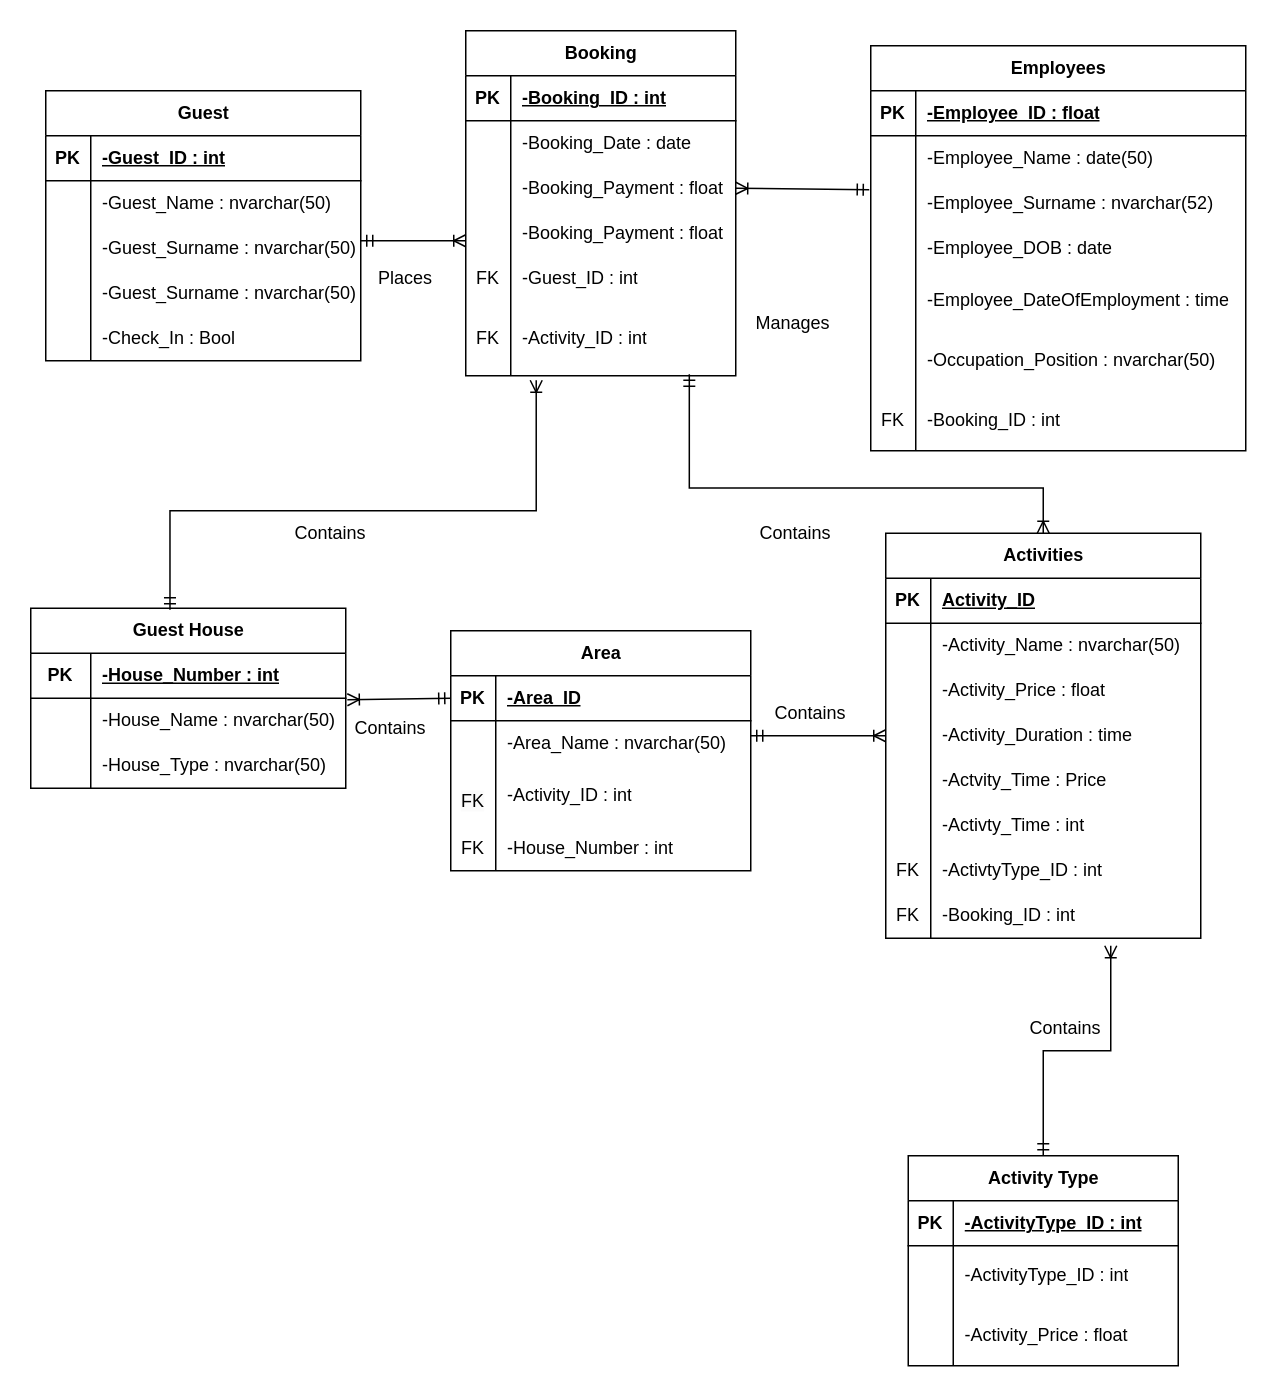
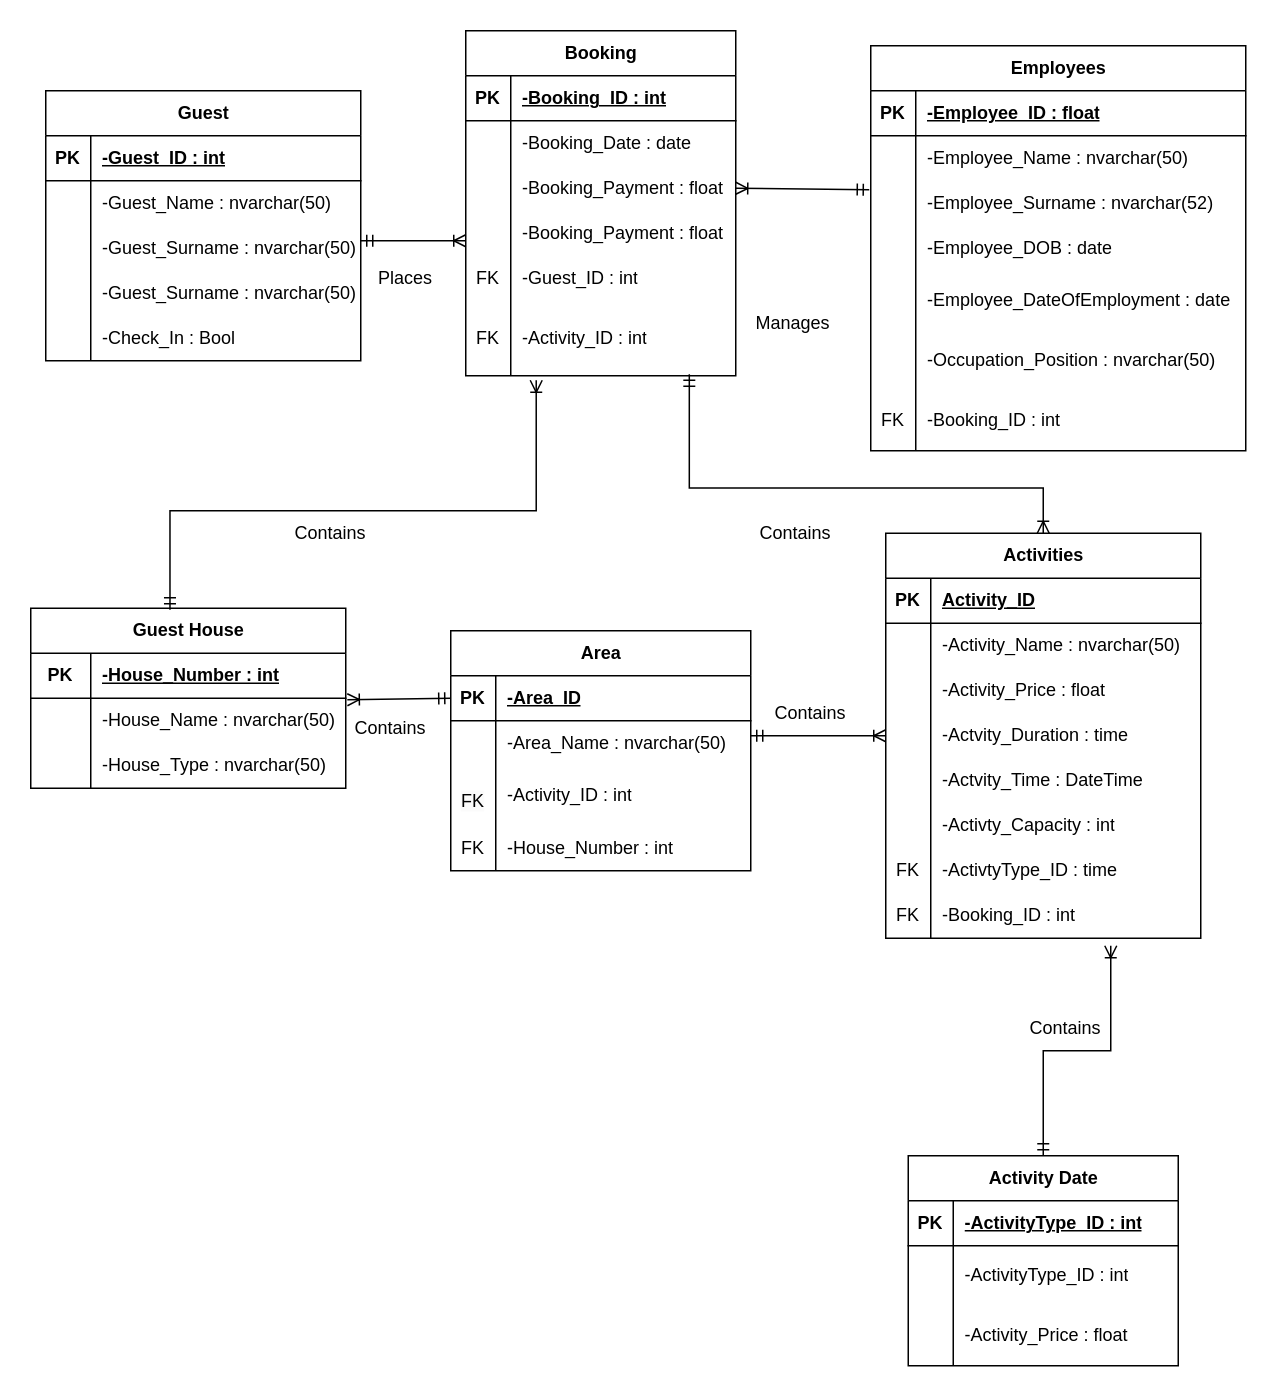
(1044, 158) -> (1065, 158)
(1080, 301) -> (1082, 301)
(1052, 736) -> (1050, 736)
(1035, 781) -> (1050, 781)
(1024, 826) -> (1045, 826)
(1037, 871) -> (1042, 871)
(1044, 1178) -> (1044, 1178)
